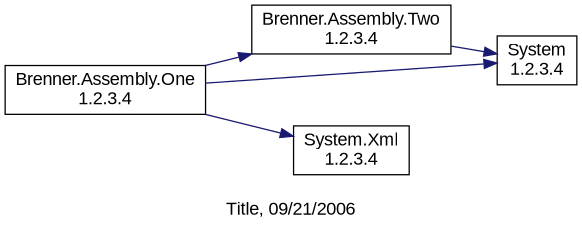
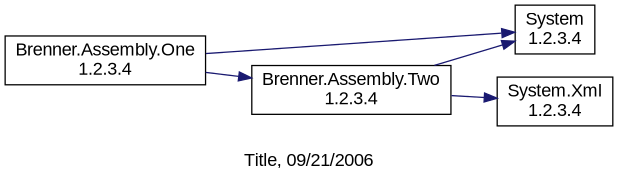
(243, 124) -> (468, 97)
